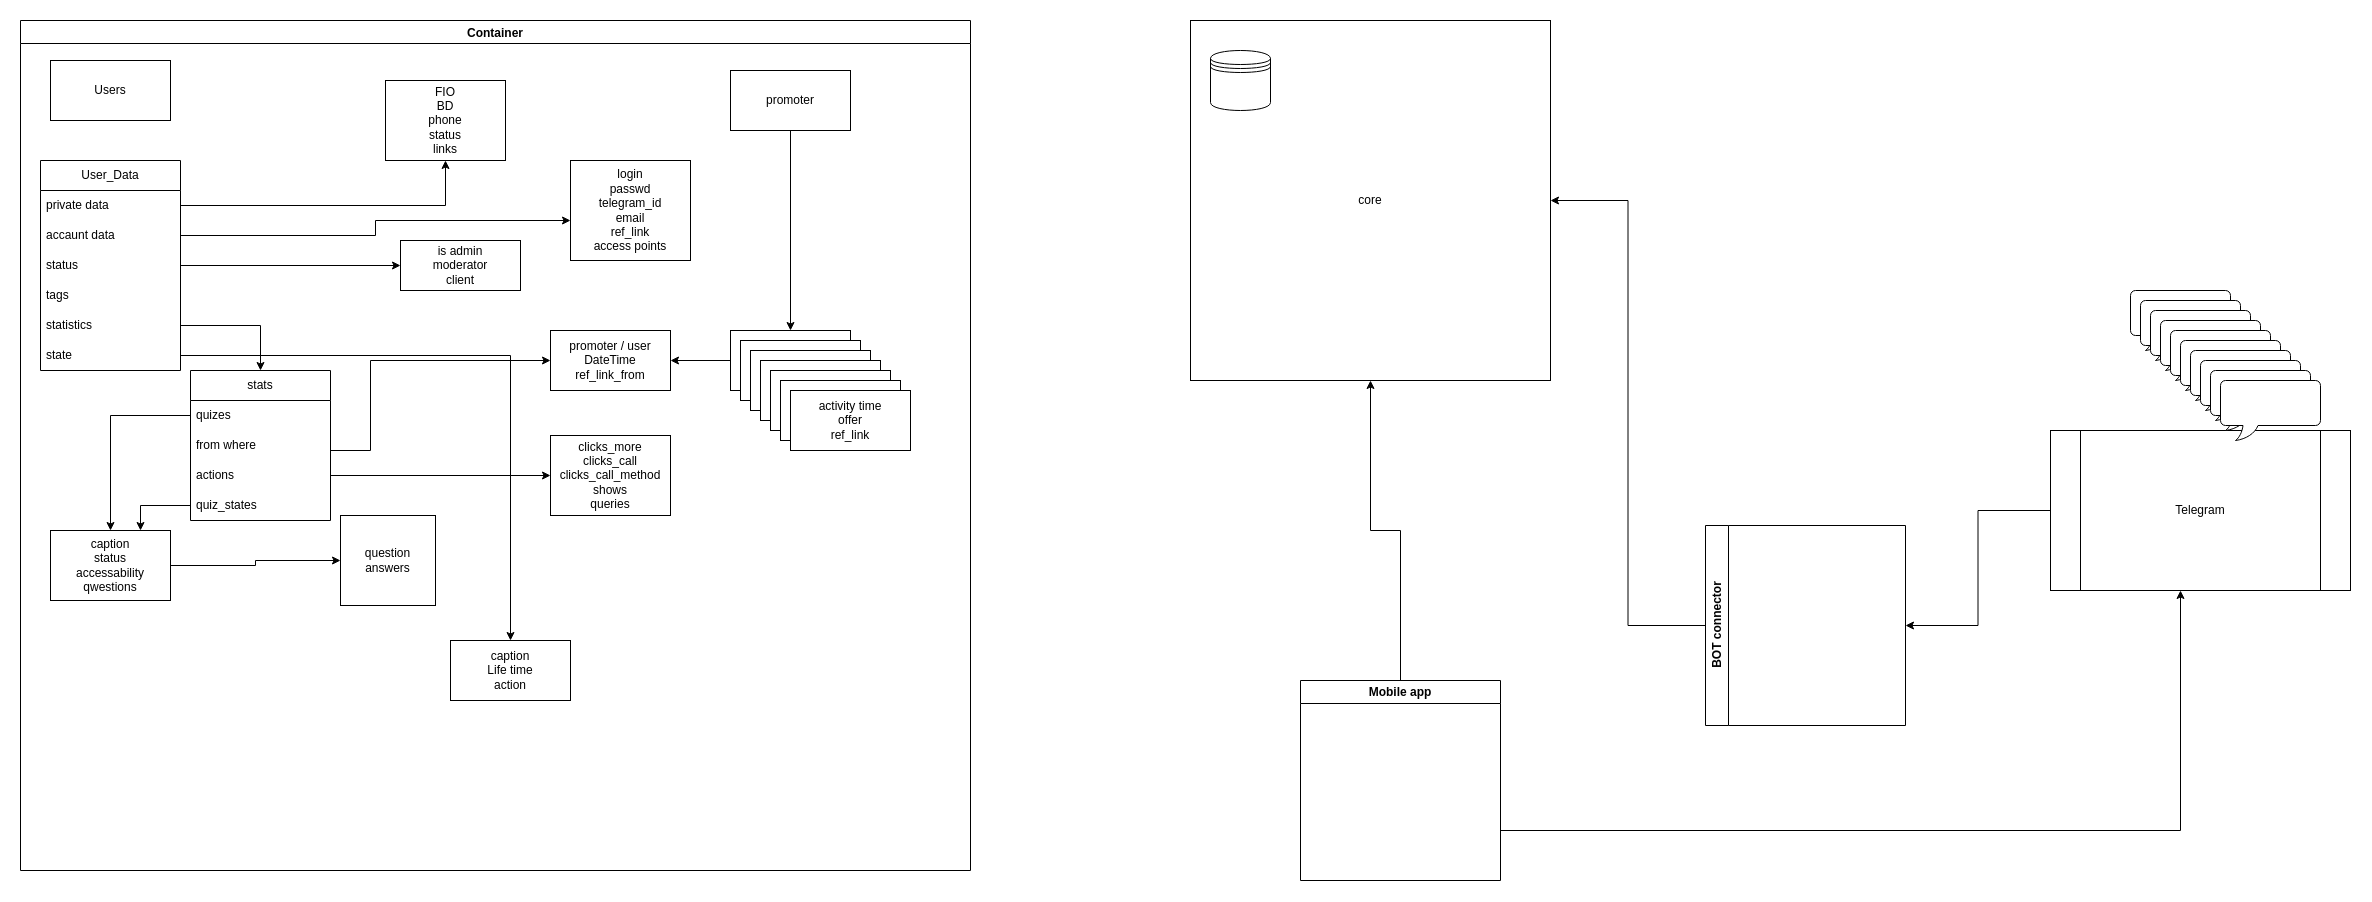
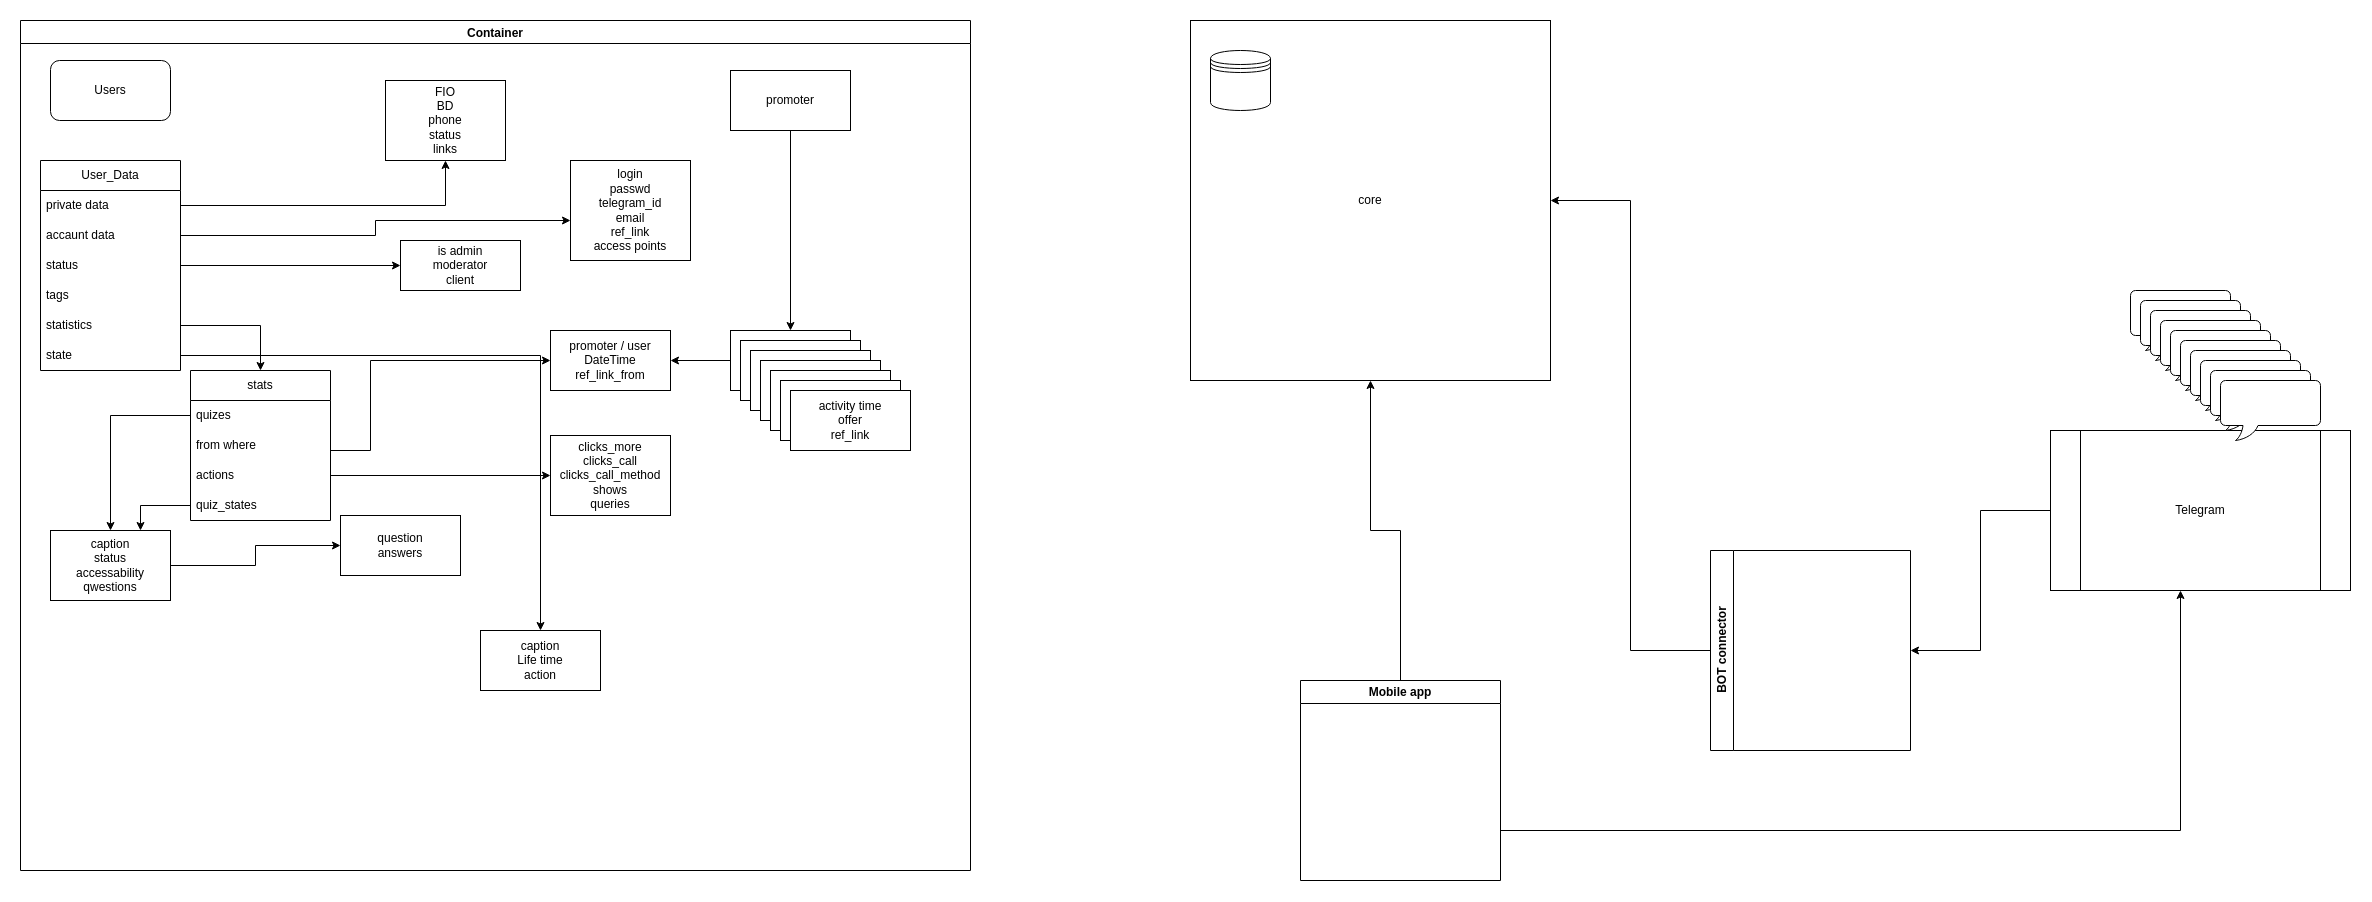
(111, 91) -> (111, 91)
(388, 561) -> (401, 546)
(1806, 626) -> (1811, 651)
(511, 671) -> (541, 661)
